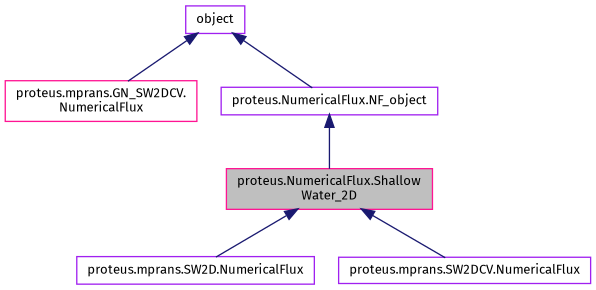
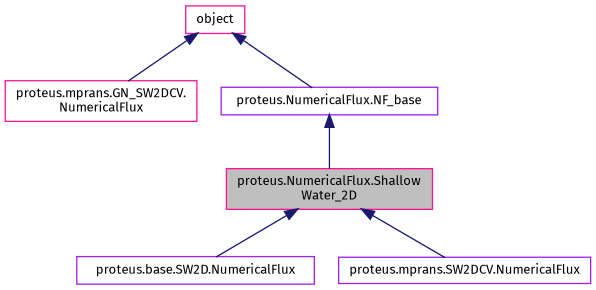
(215, 20) -> (215, 20)
(329, 101) -> (329, 101)
(196, 270) -> (196, 270)
